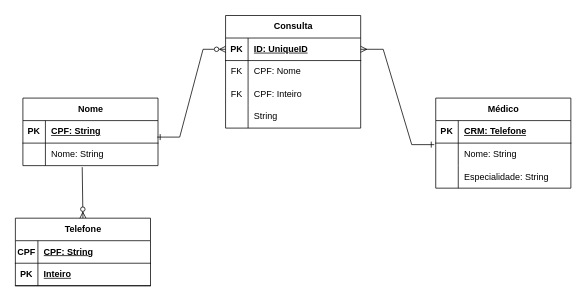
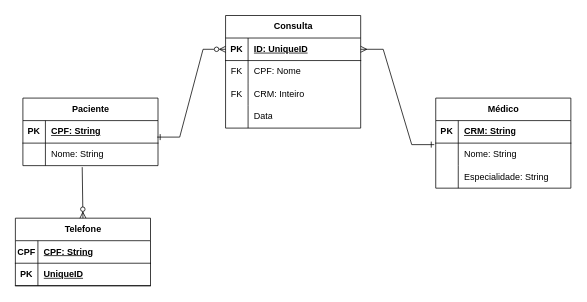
(281, 94) -> (281, 94)
(91, 109) -> (91, 109)
(268, 117) -> (264, 117)
(493, 132) -> (488, 132)
(60, 274) -> (63, 274)
